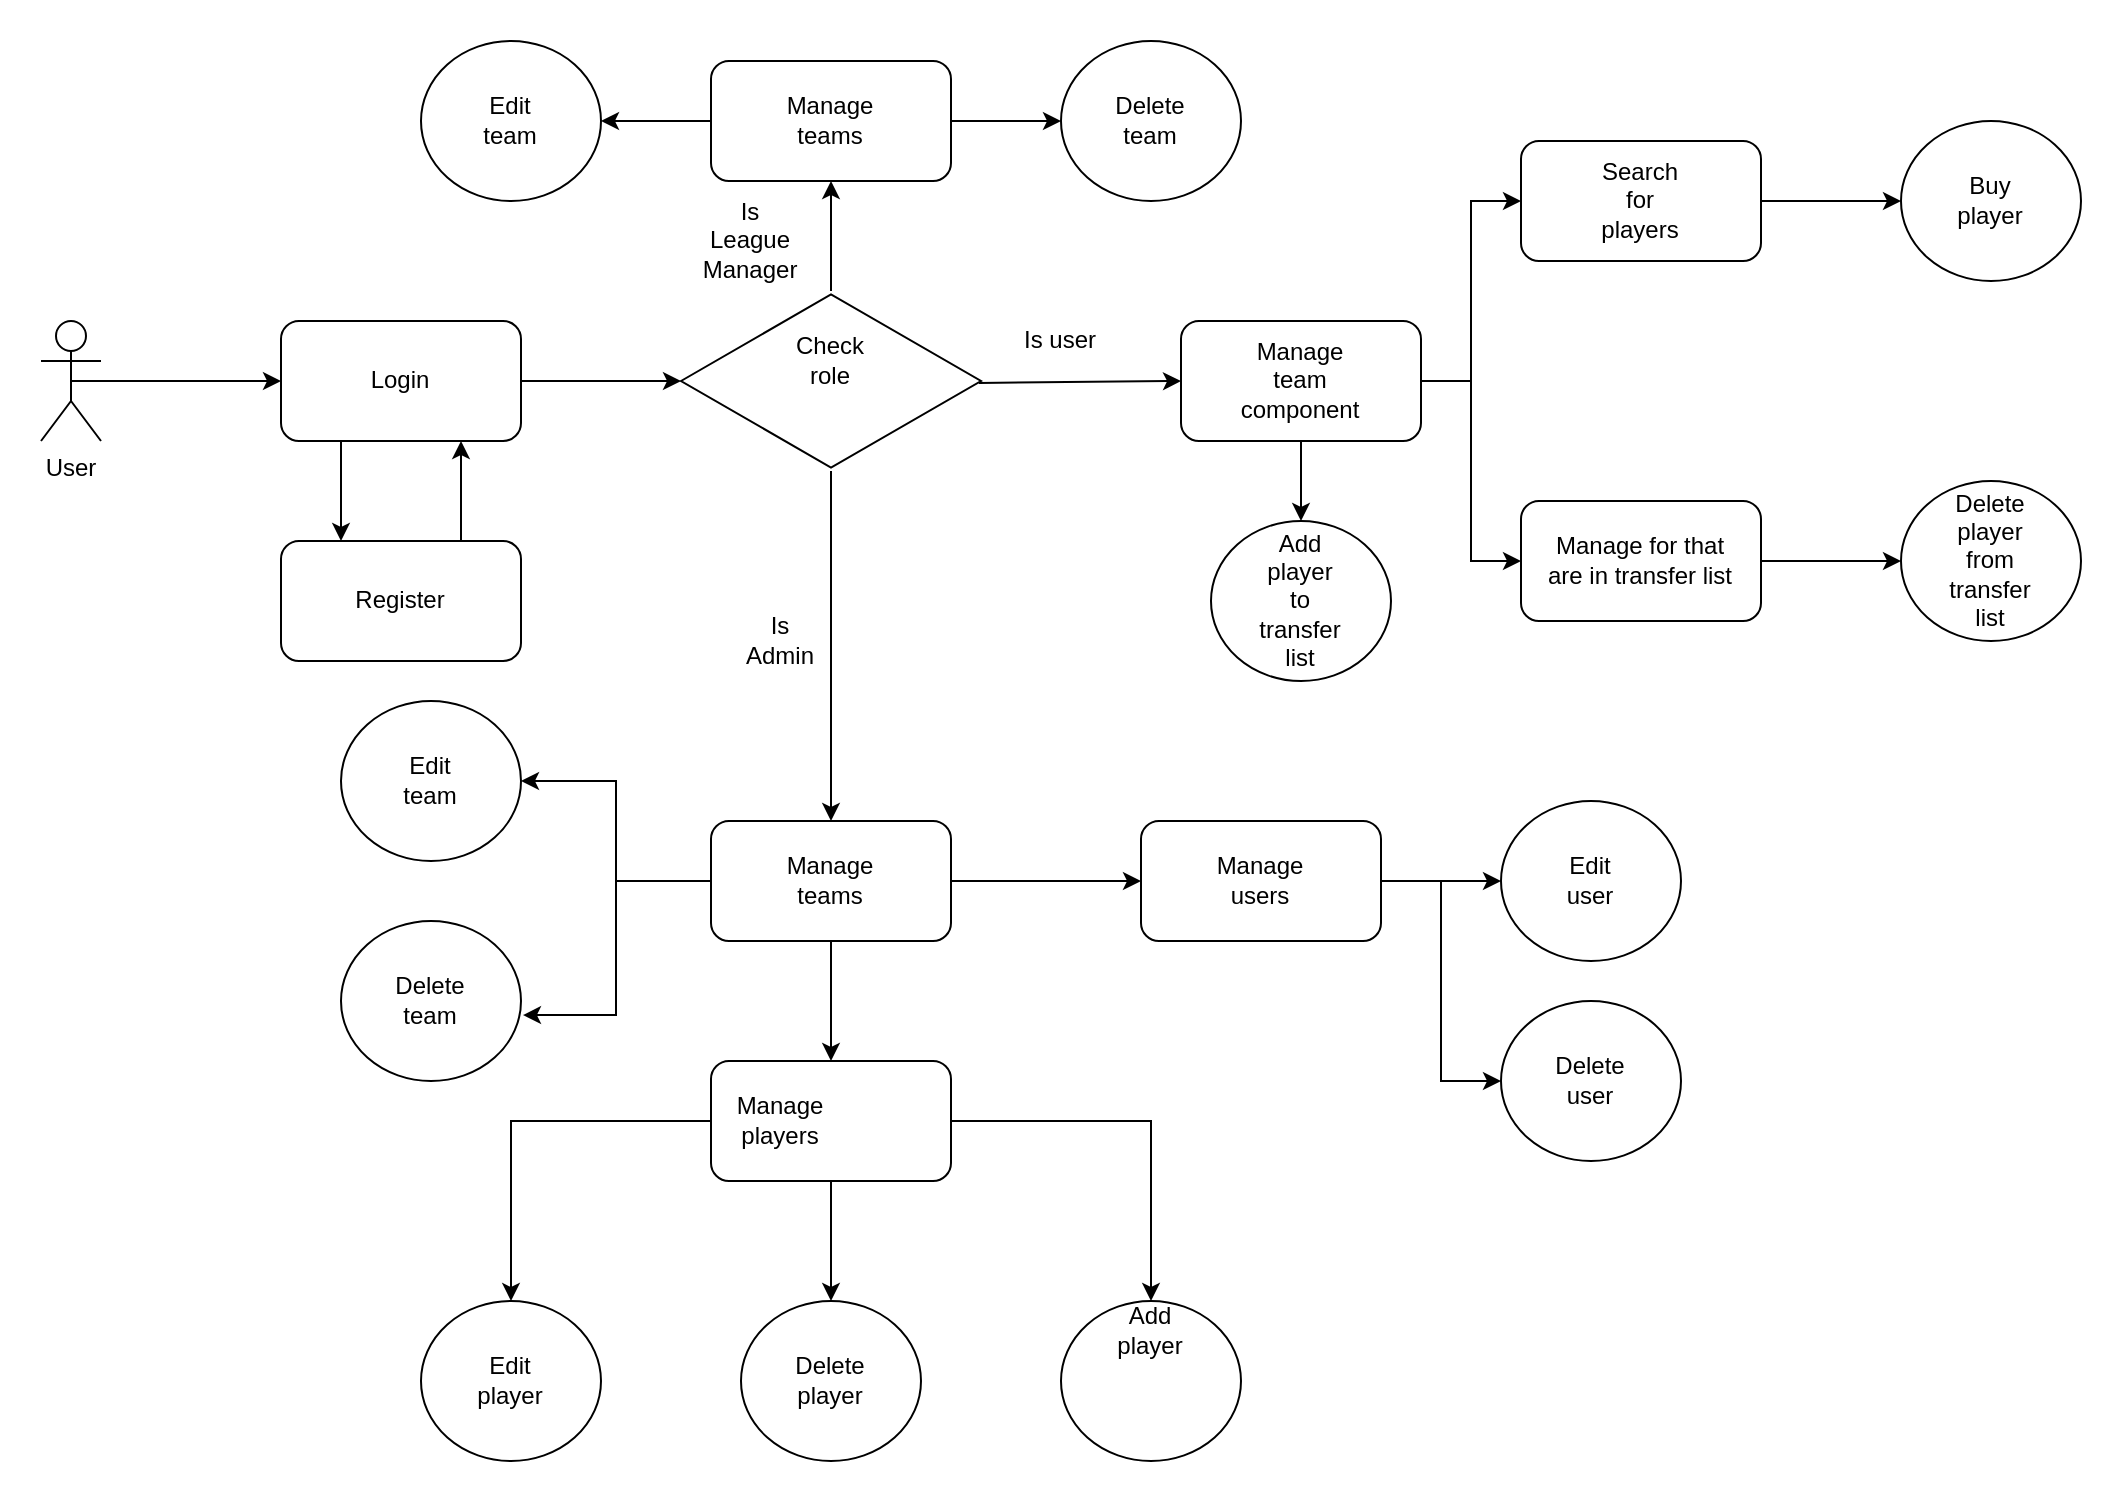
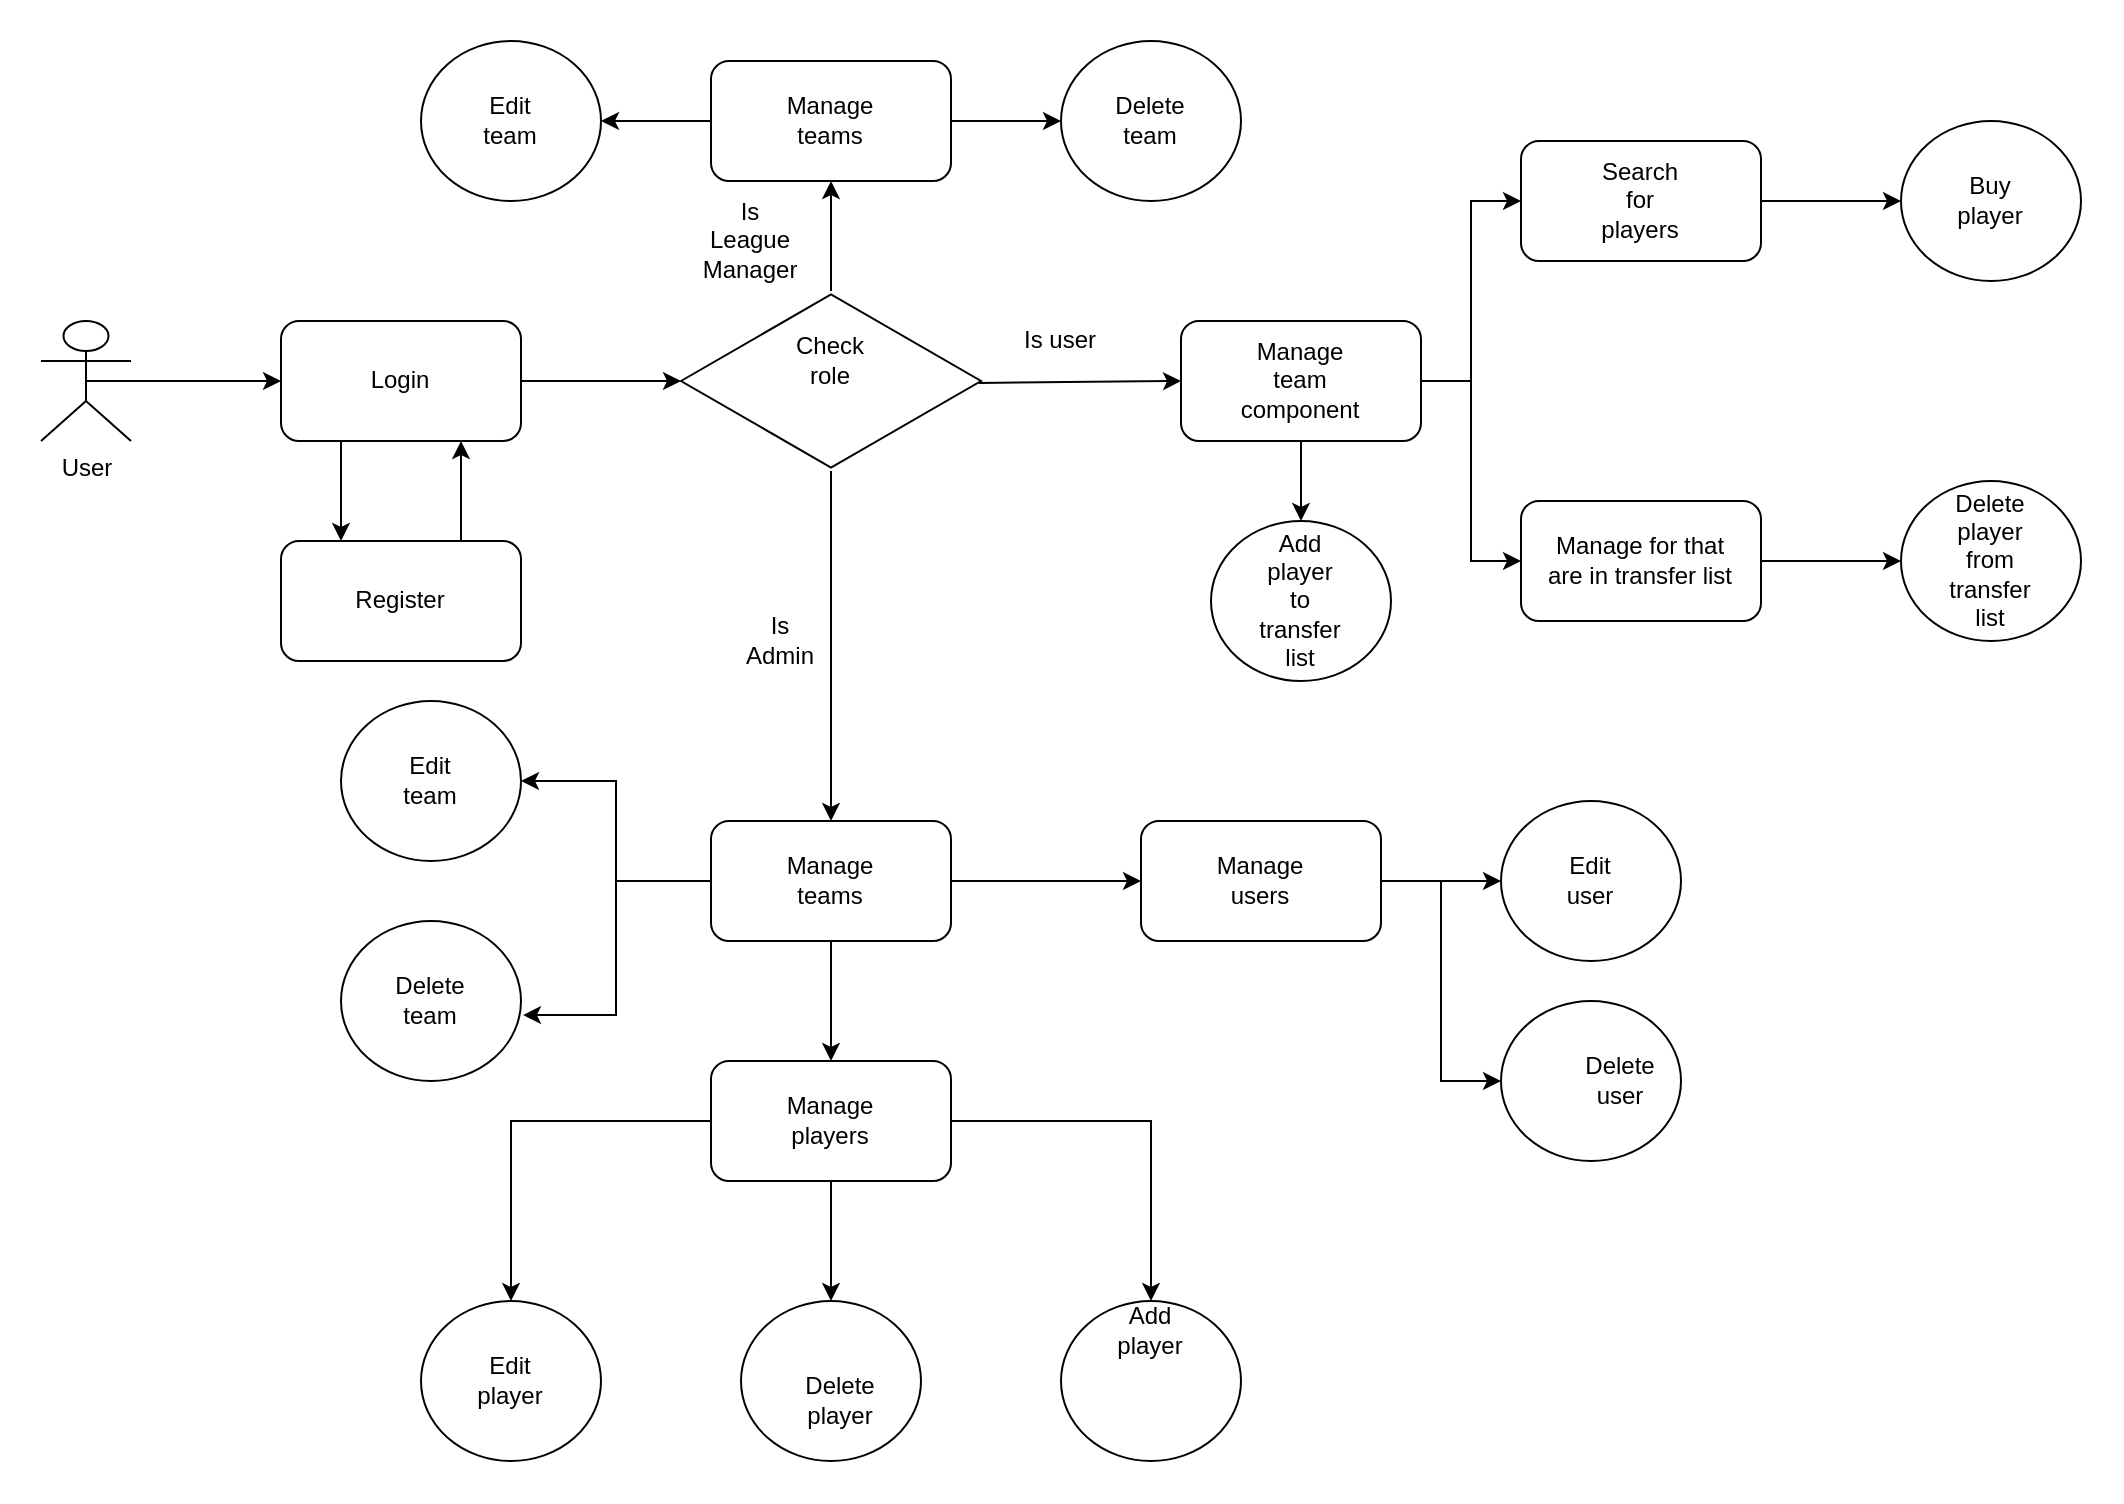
(71, 381) -> (86, 381)
(1591, 1081) -> (1621, 1081)
(781, 1121) -> (831, 1121)
(831, 1381) -> (841, 1401)
